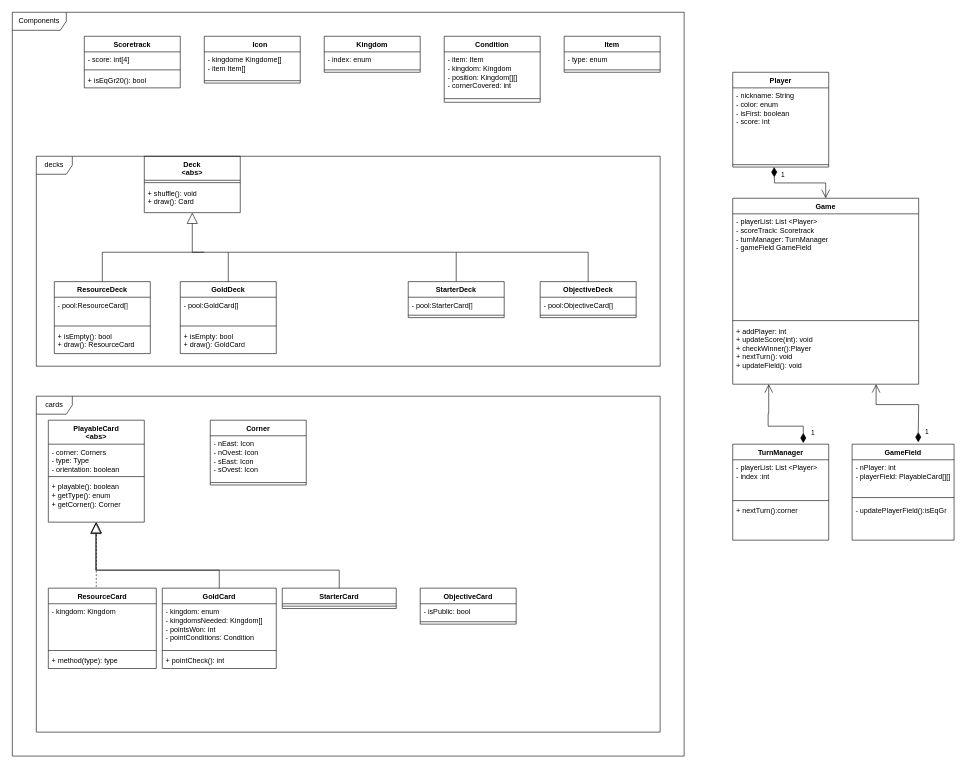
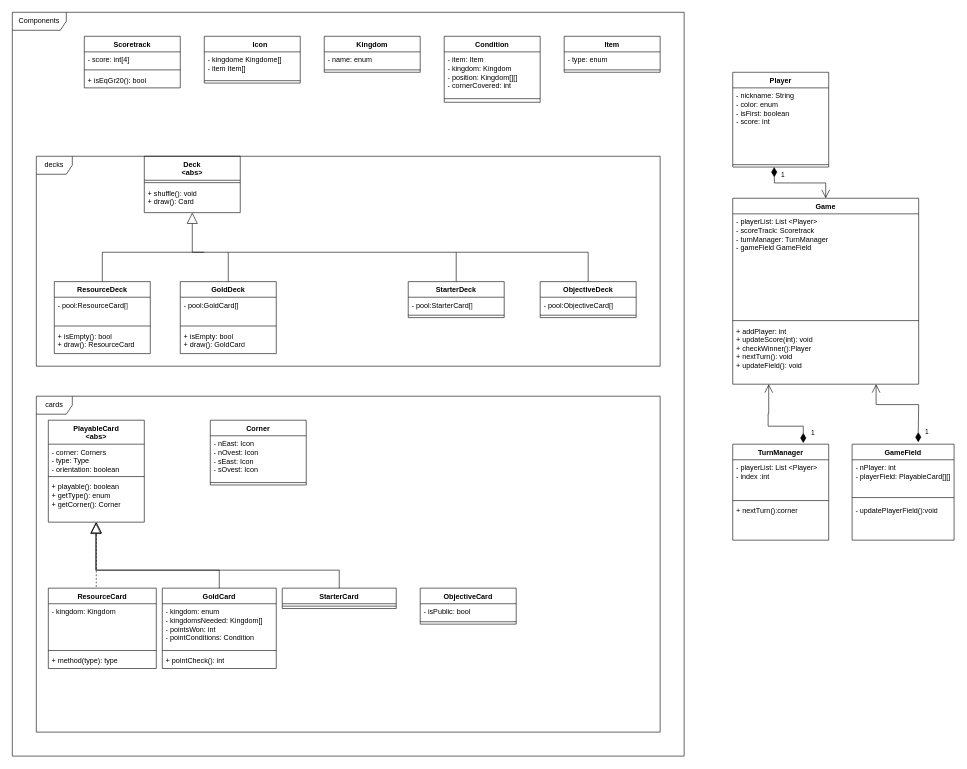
(350, 60) -> (349, 60)
(904, 516) -> (903, 512)
